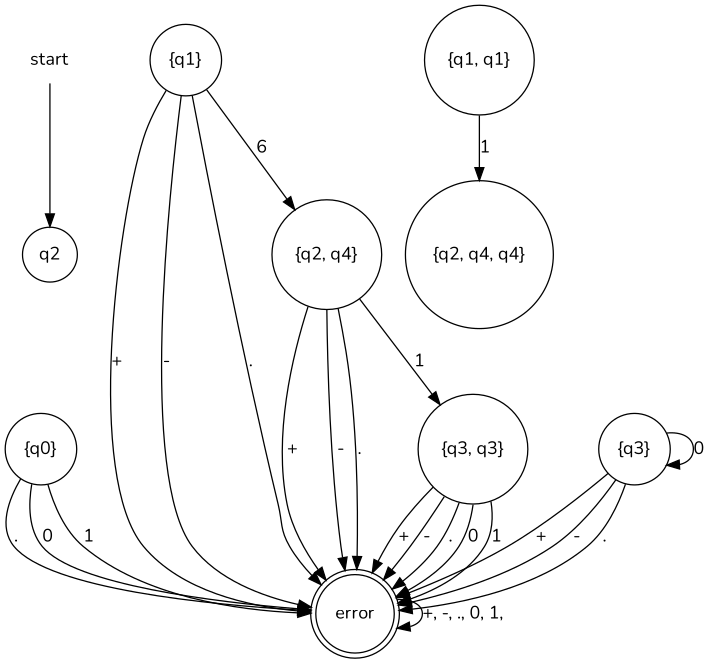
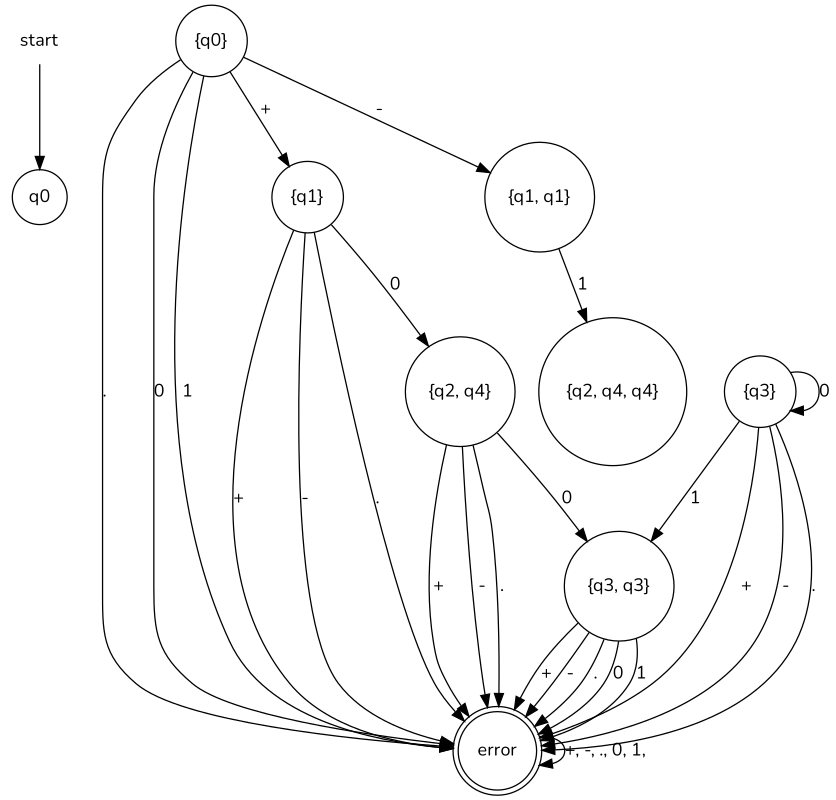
none -> (361, 112)
none -> (256, 114)
(262, 148) -> (395, 285)
(50, 255) -> (40, 197)
(420, 361) -> (567, 499)
none -> (699, 476)
